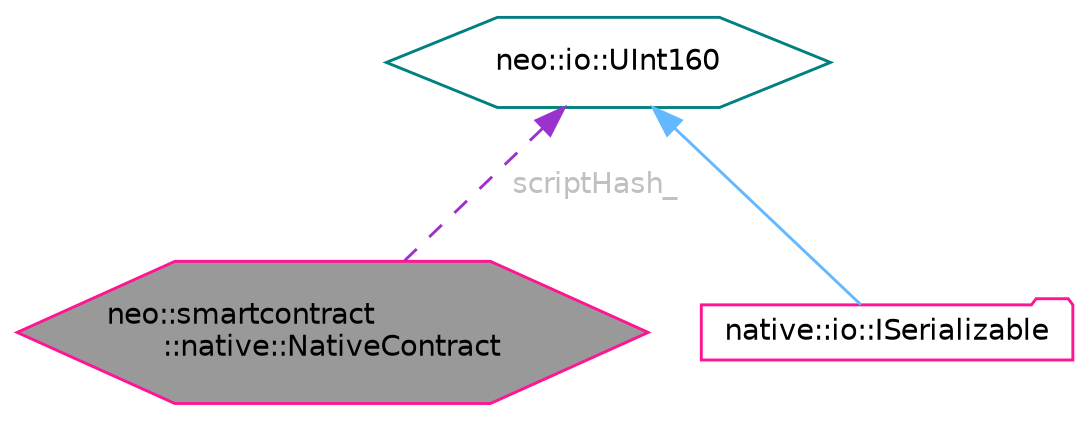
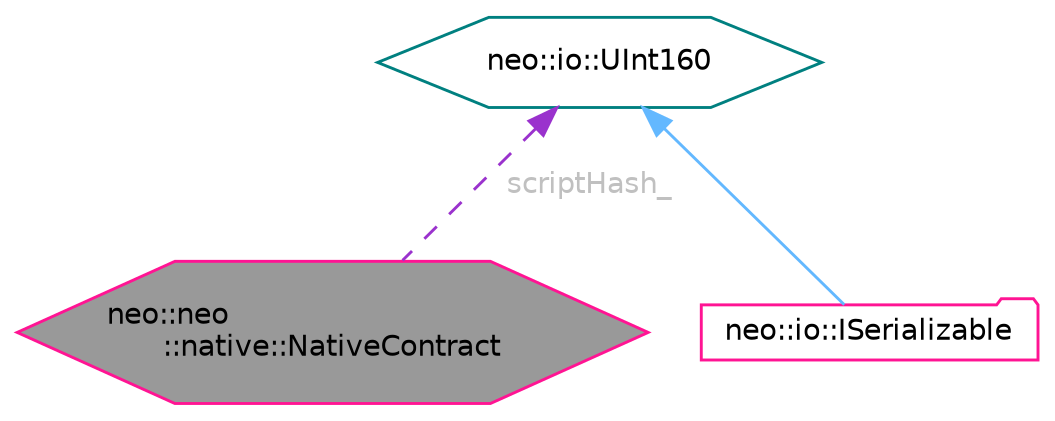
(333, 332) -> (333, 332)
(887, 332) -> (870, 332)
